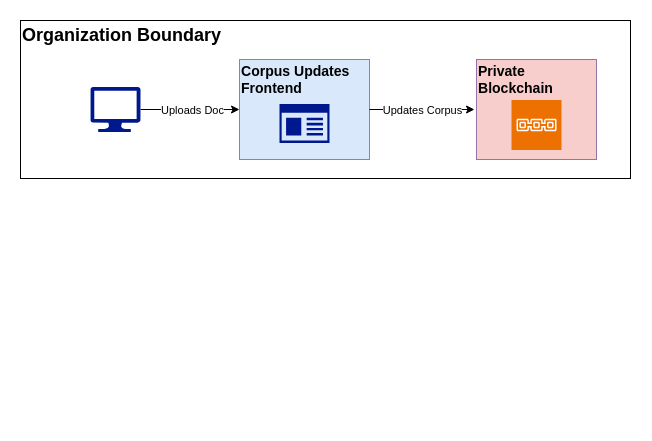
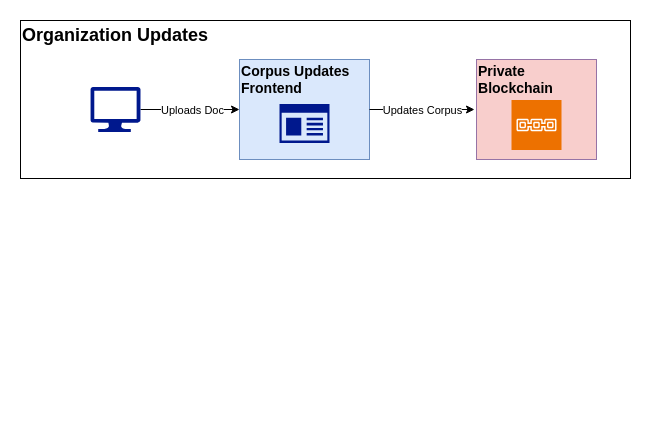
(88, 18) -> (85, 18)
